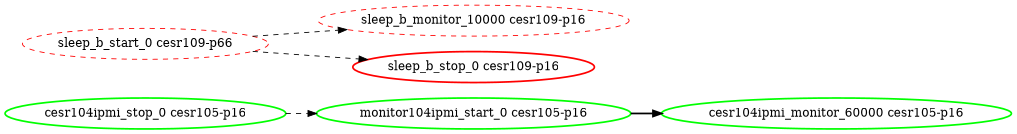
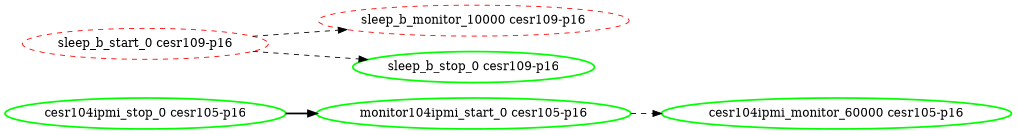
(145, 44) -> (145, 44)
(474, 67) -> (474, 67)
(297, 113) -> (297, 113)
(642, 113) -> (642, 113)
